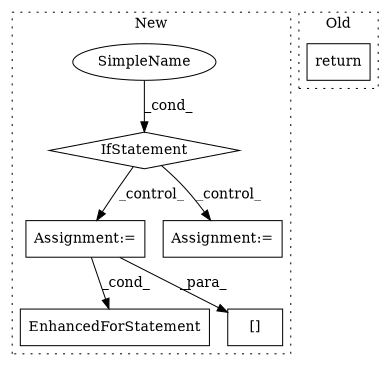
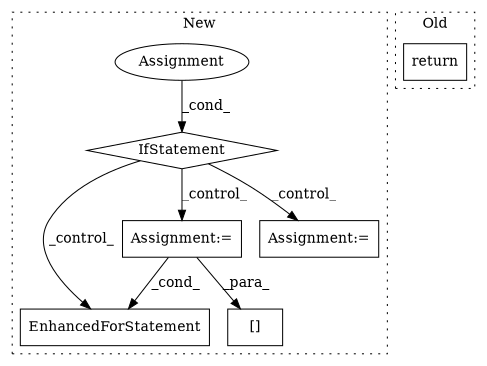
(144, 62) -> (182, 62)
none -> (53, 214)
